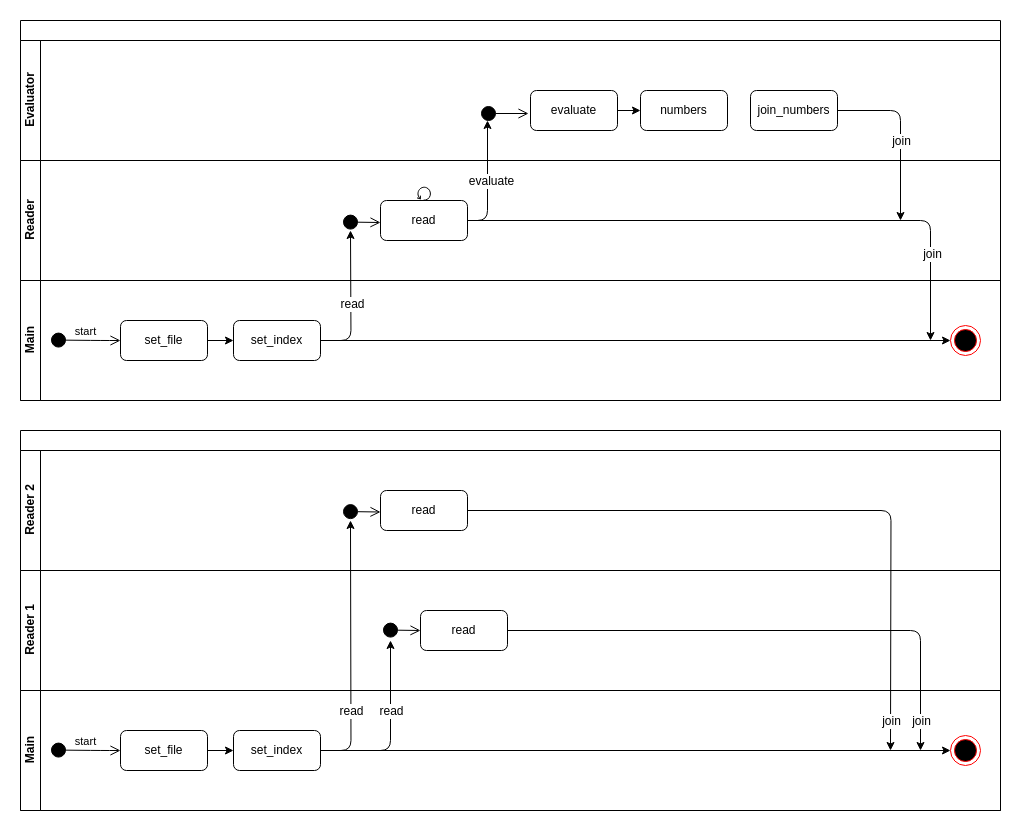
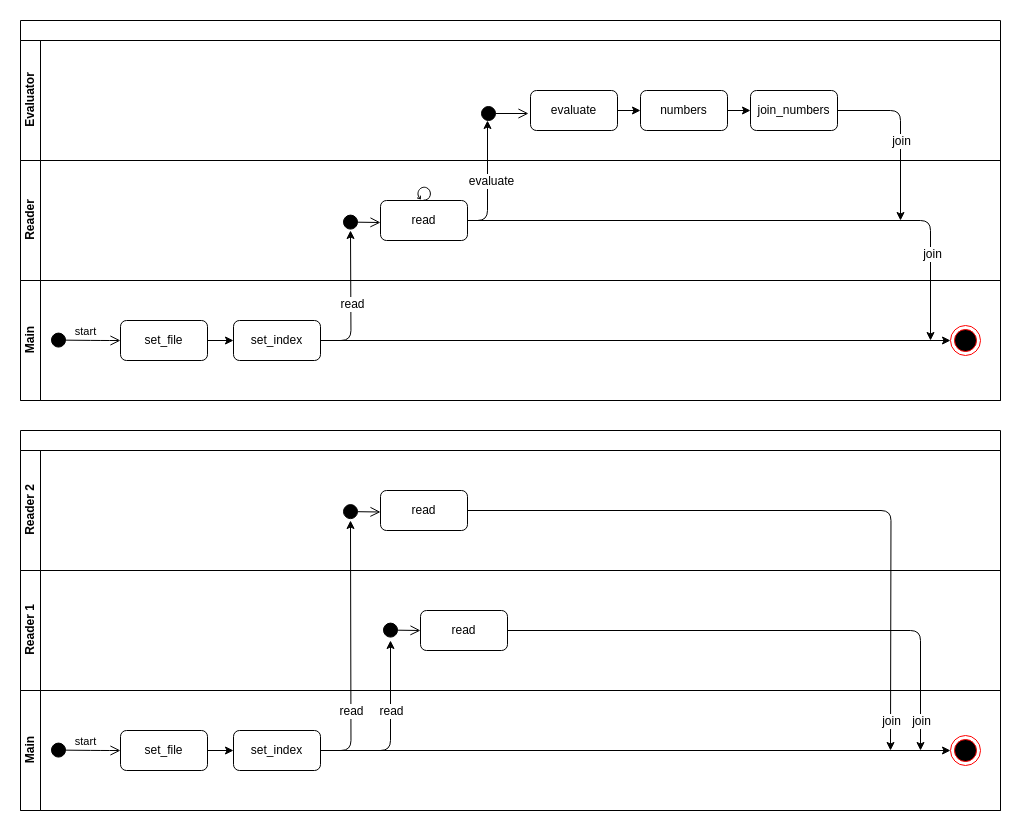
none -> (736, 111)
